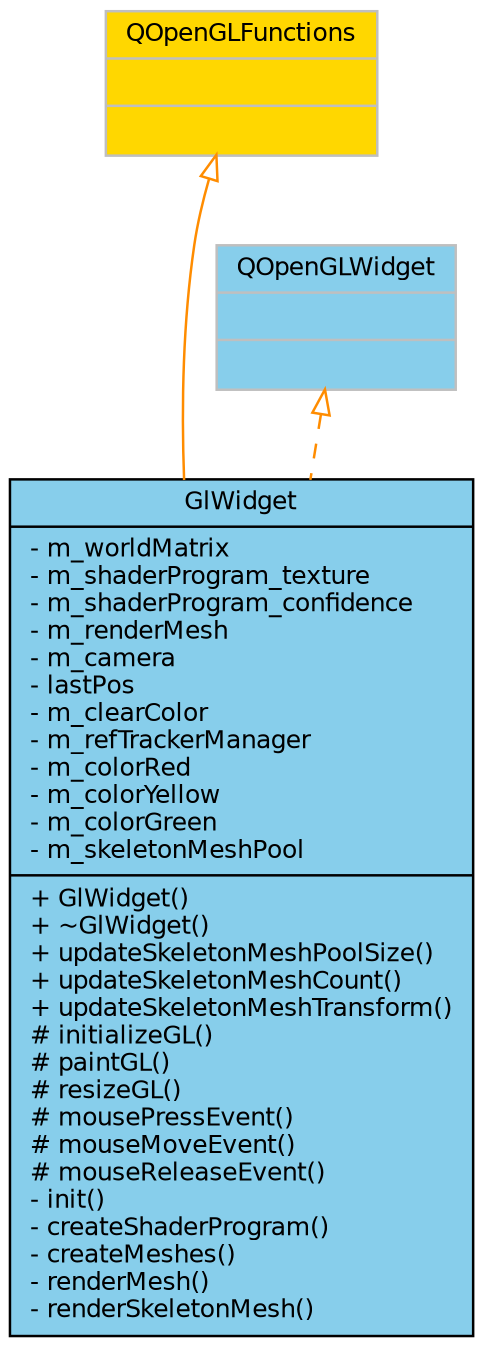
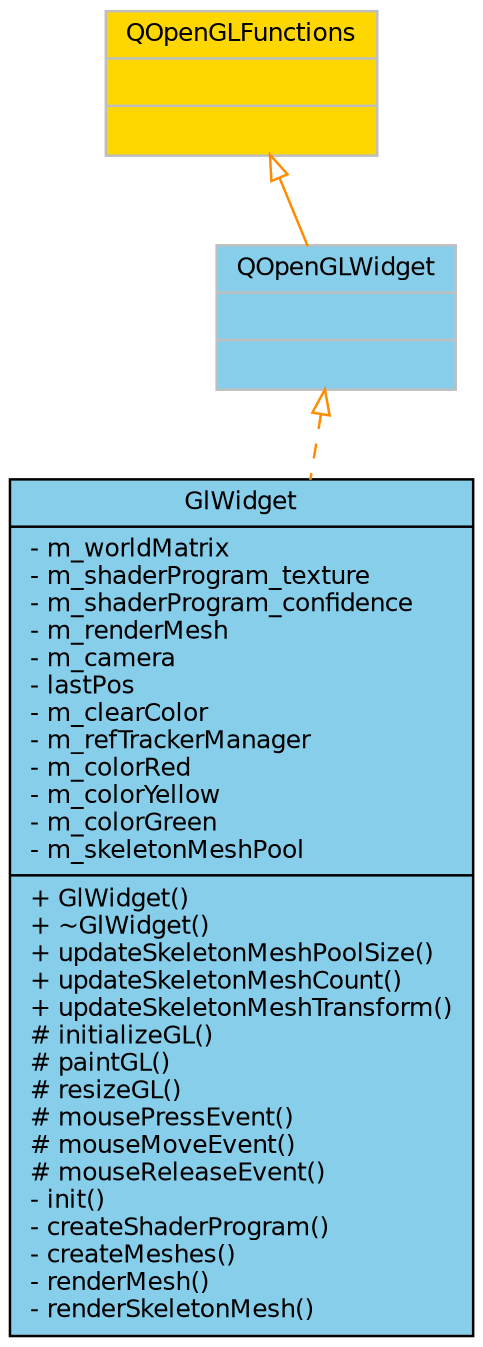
(186, 329) -> (294, 212)
